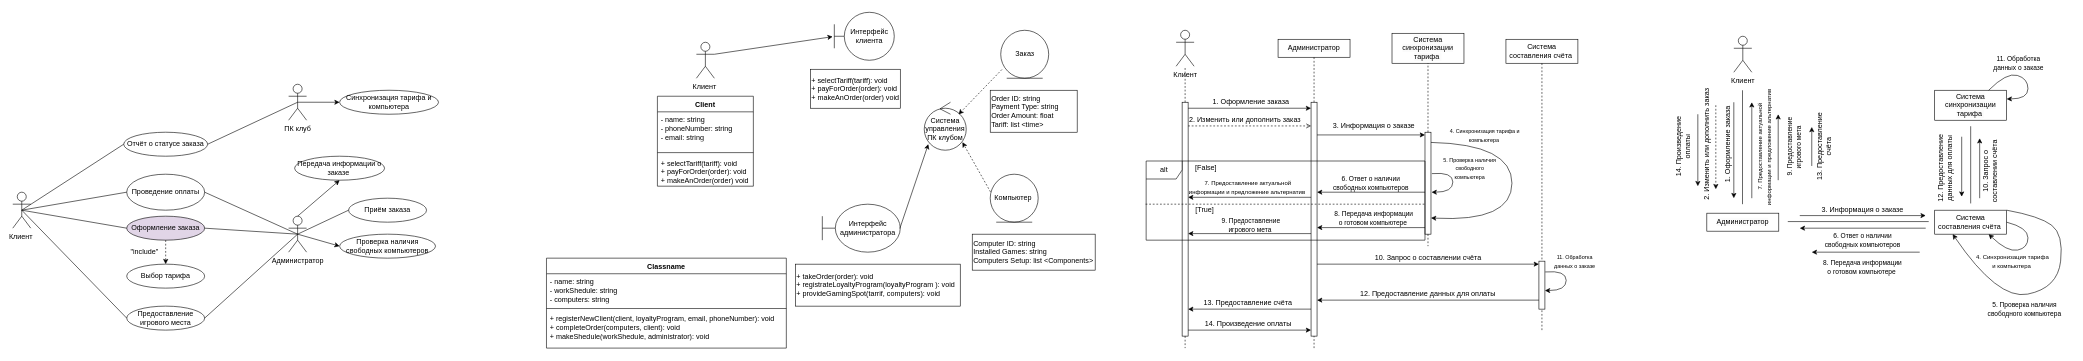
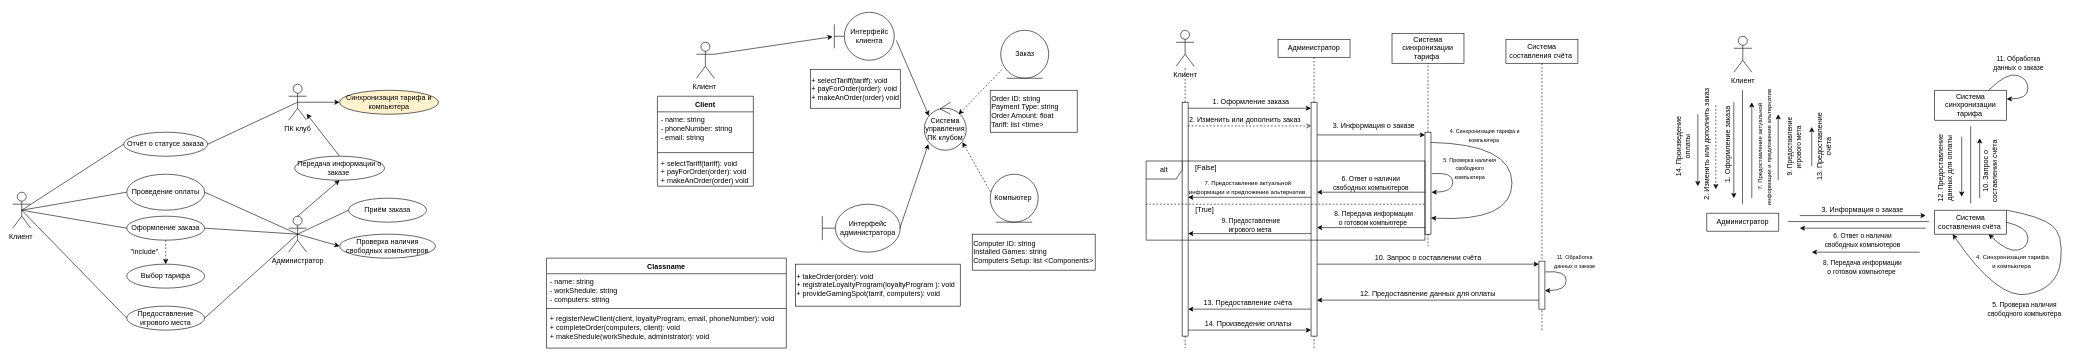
none -> (912, 77)
(389, 102) -> (389, 102)
none -> (324, 136)
(165, 228) -> (165, 228)
